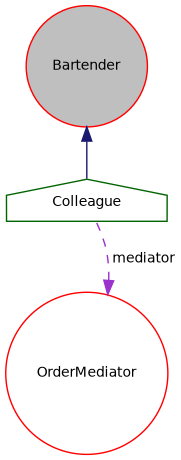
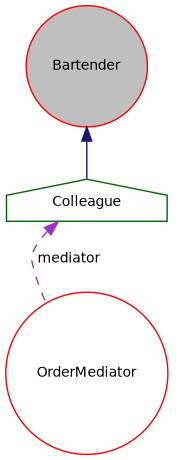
(106, 250) -> (33, 266)
